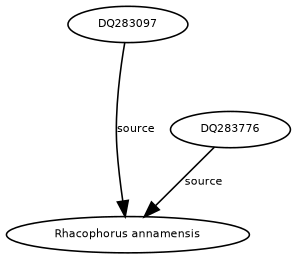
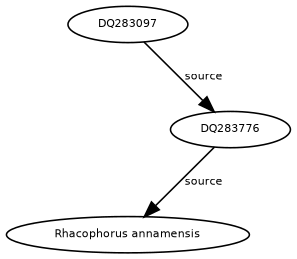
(116, 122) -> (173, 71)
